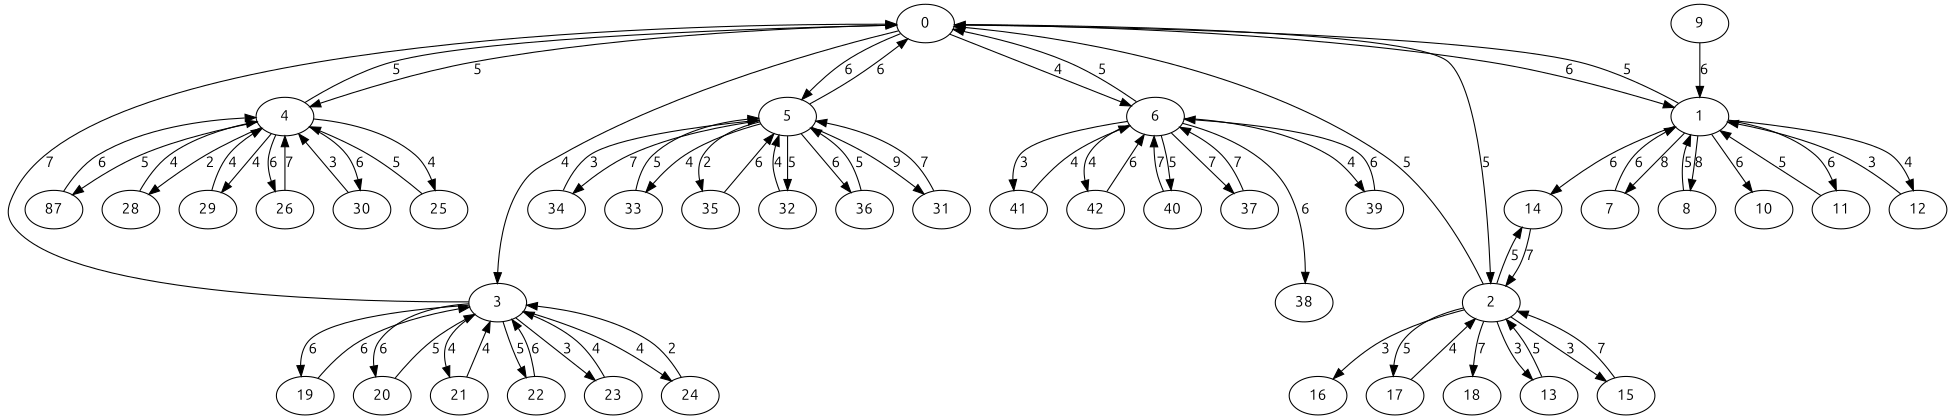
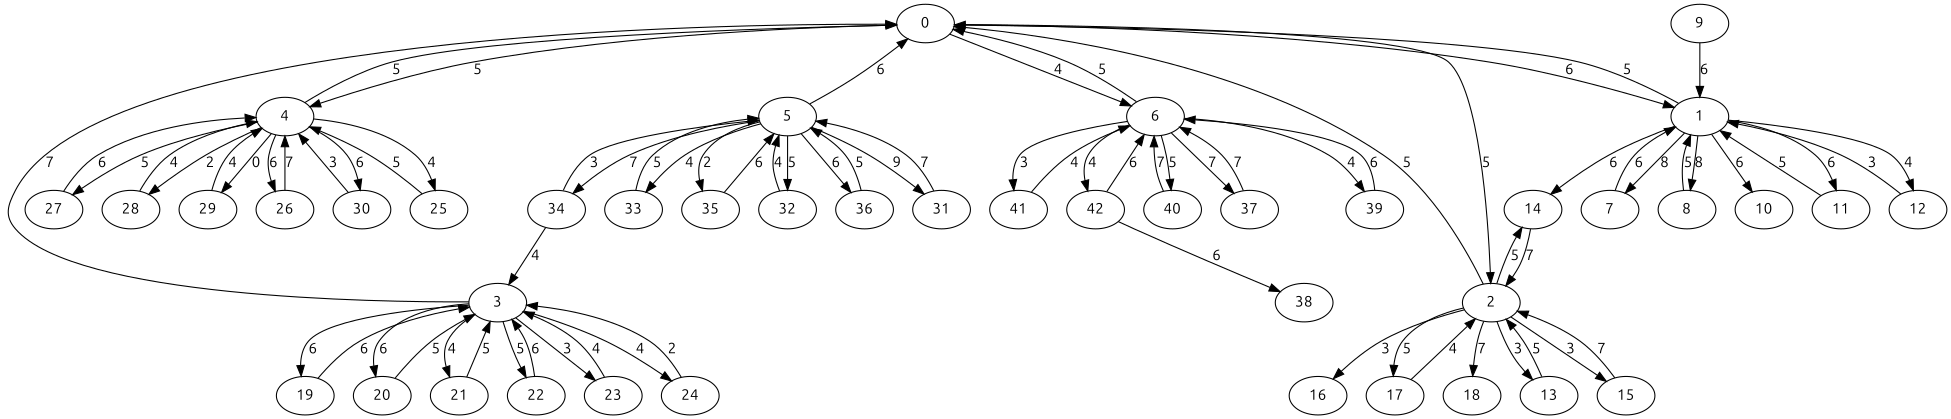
(851, 57) -> none
(659, 108) -> (530, 252)
(257, 163) -> (257, 163)
(1275, 173) -> (1194, 255)
(54, 210) -> (54, 210)
(487, 349) -> (487, 349)
